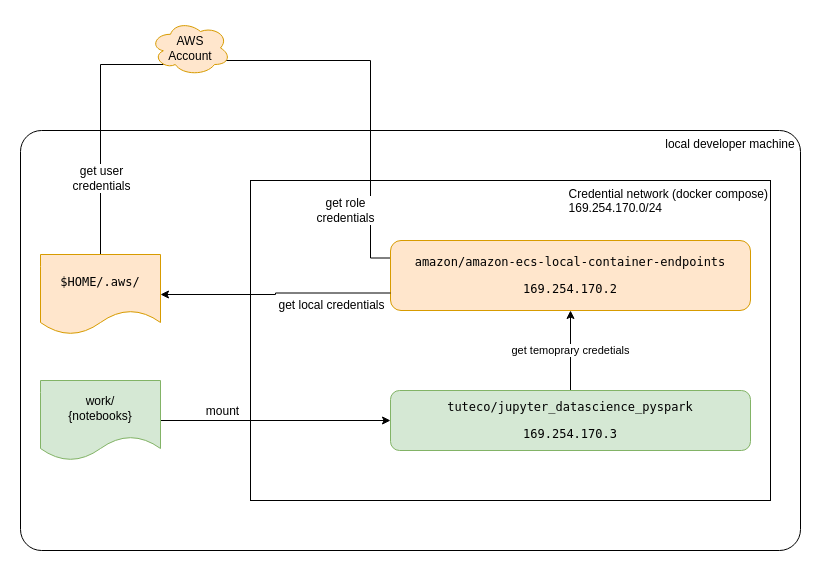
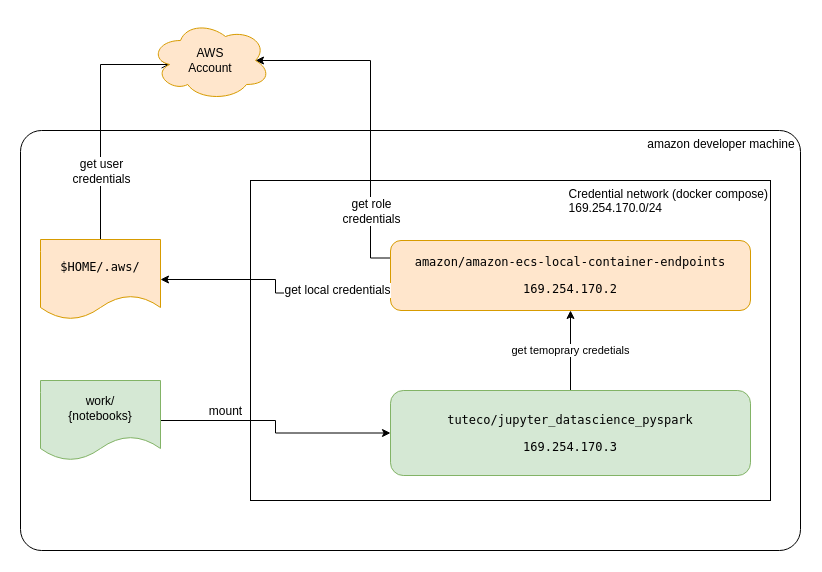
(191, 48) -> (211, 61)
(730, 144) -> (724, 144)
(101, 295) -> (101, 280)
(571, 421) -> (571, 433)
